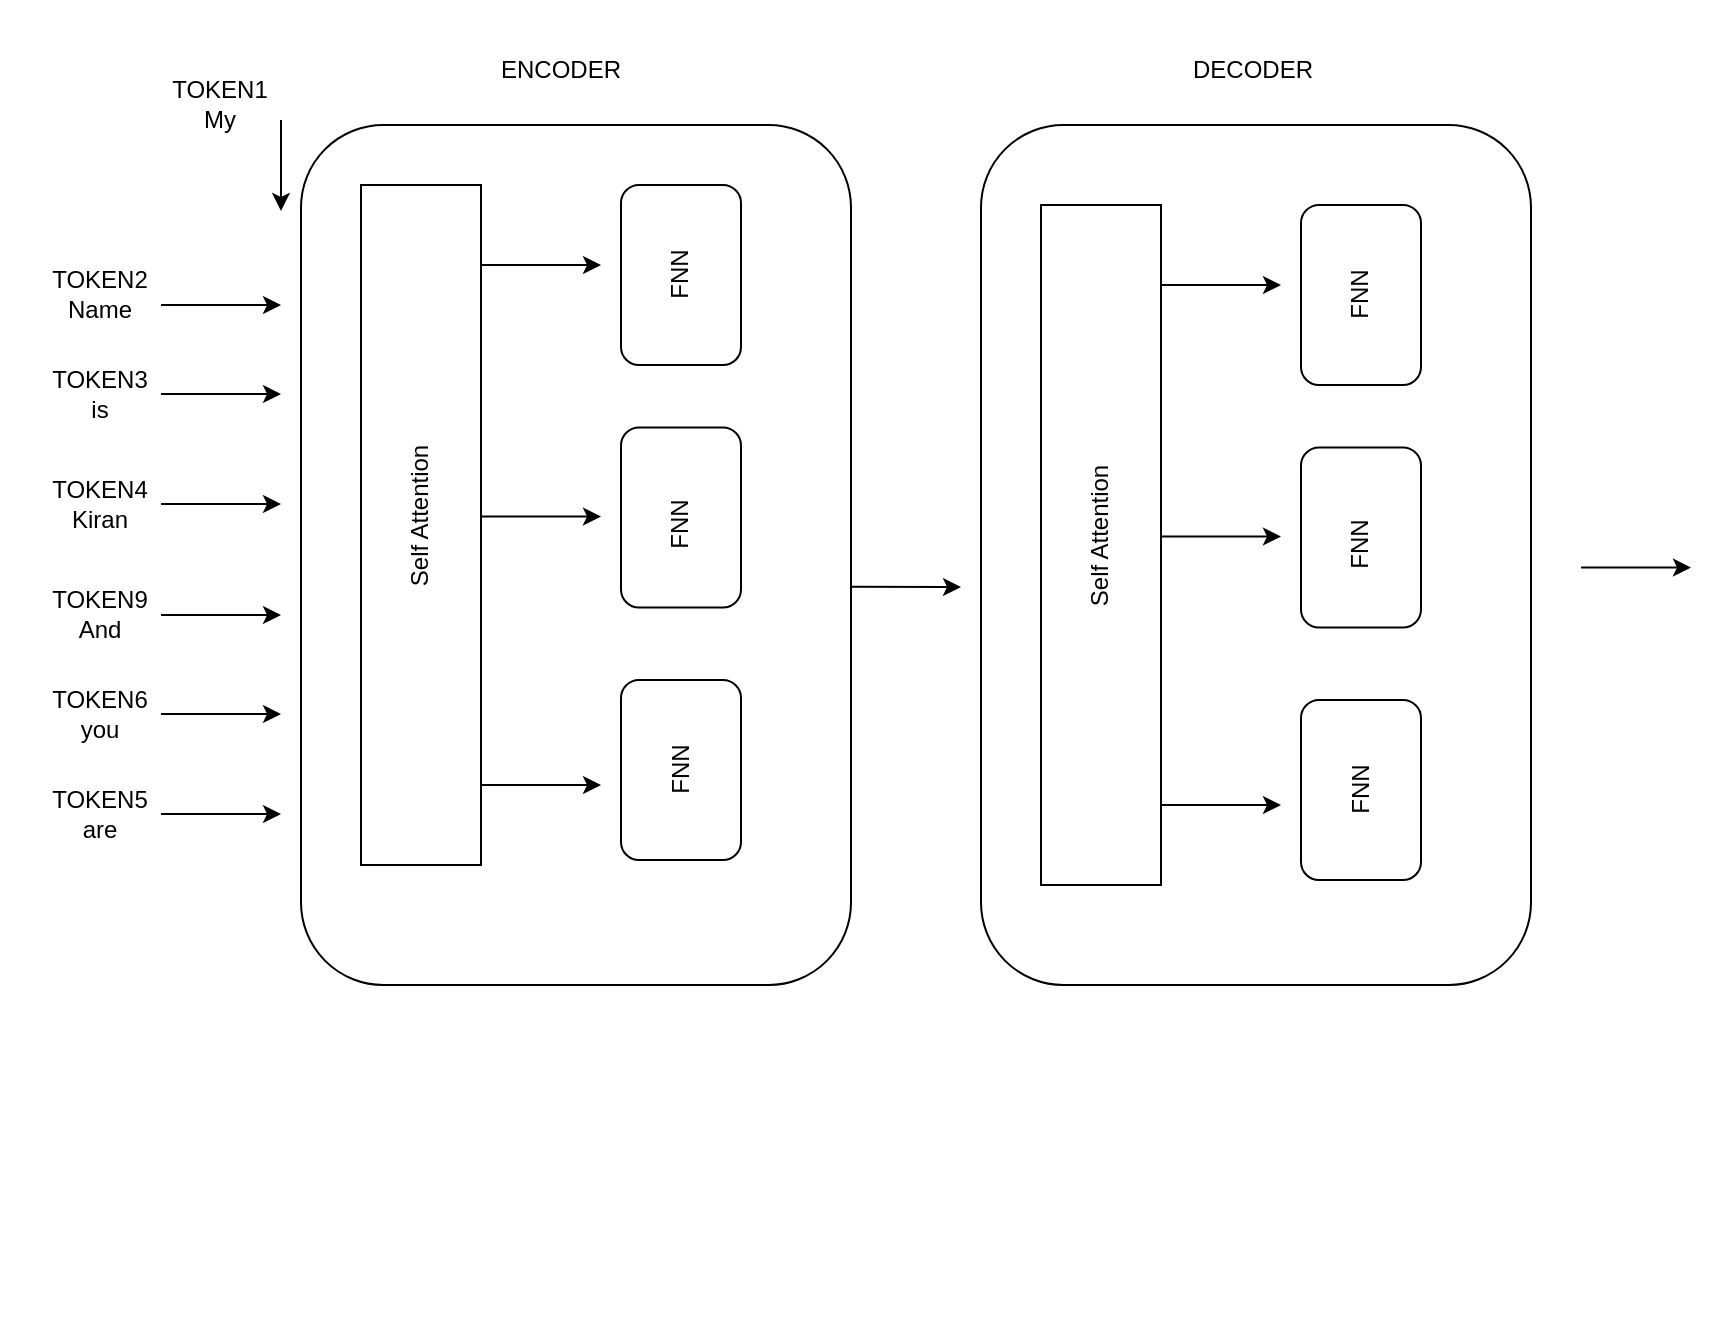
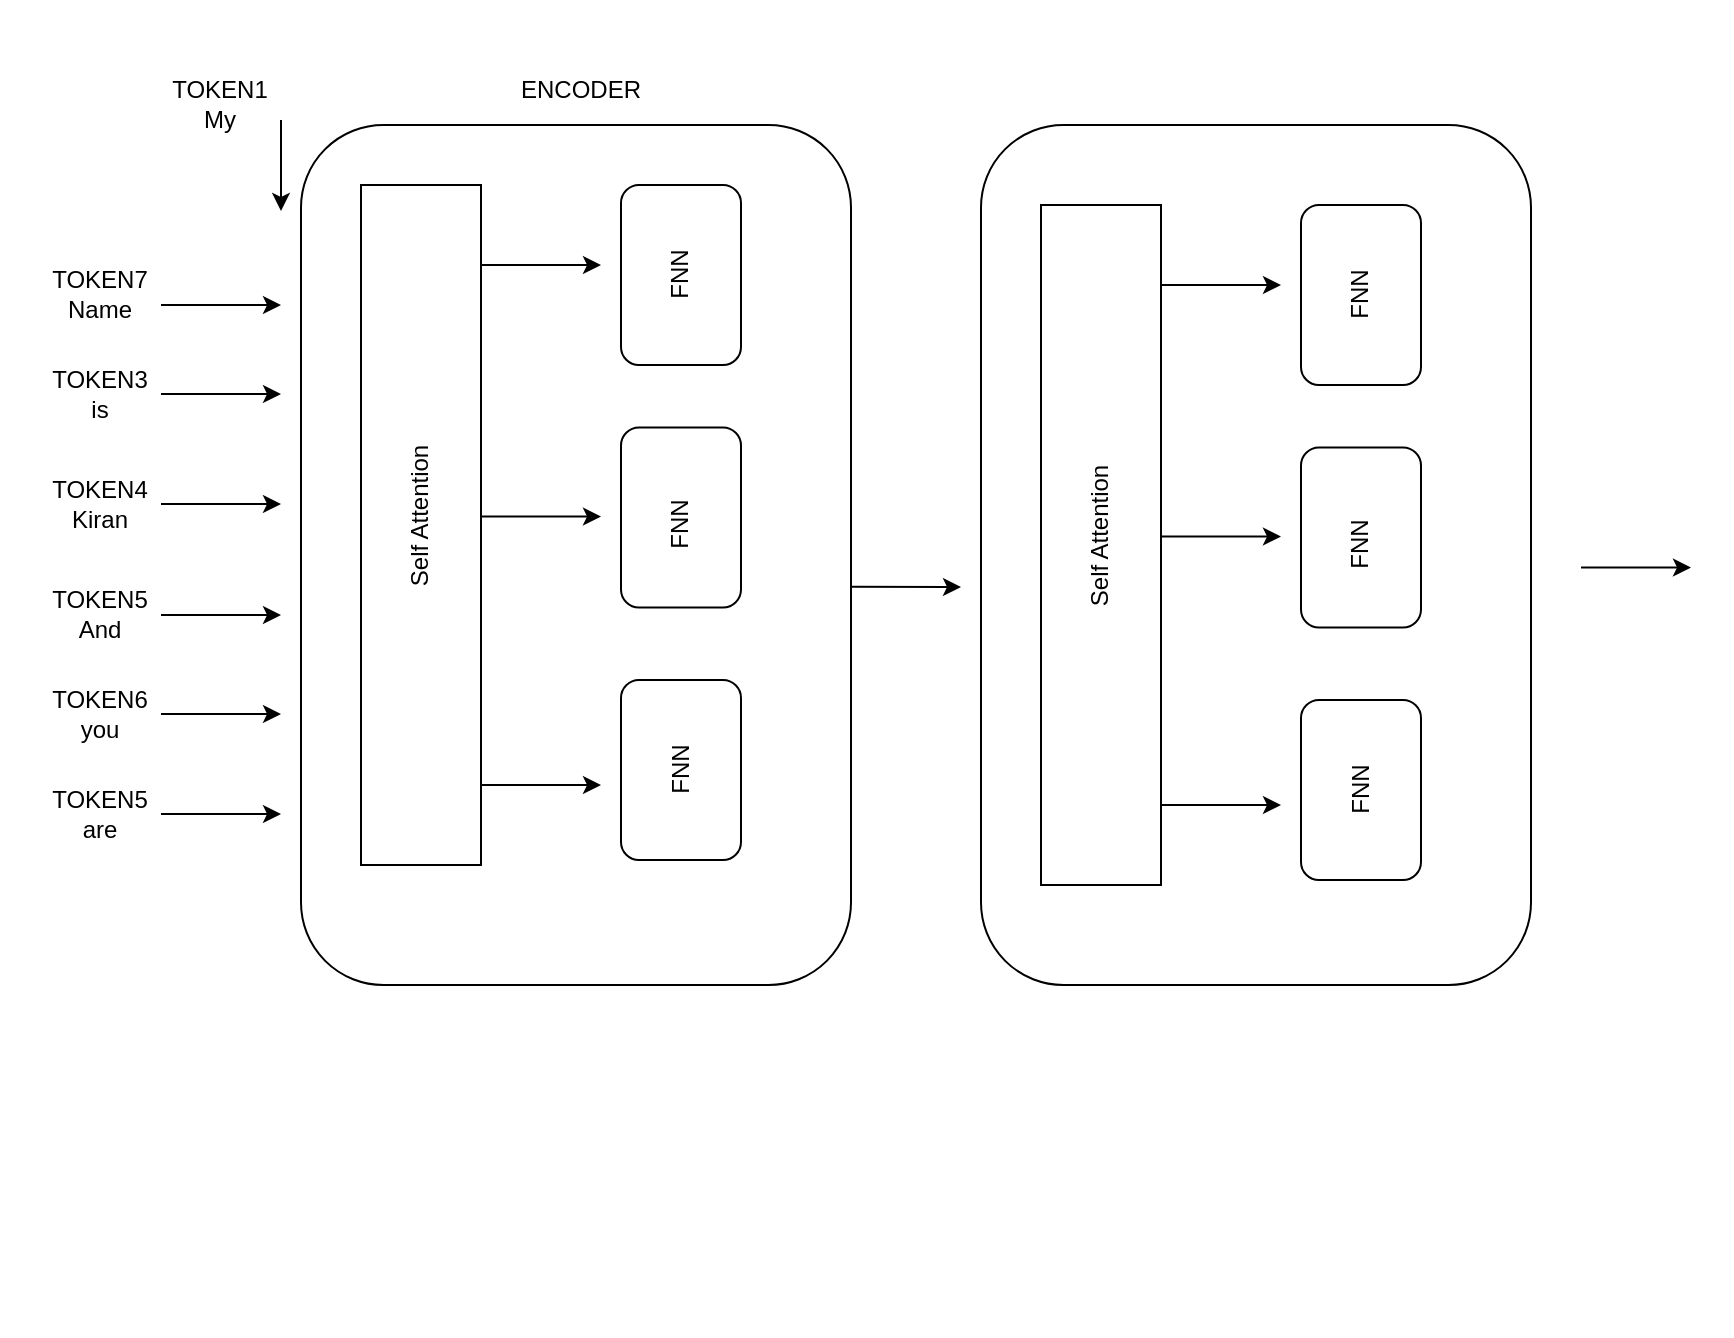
(561, 71) -> (581, 91)
(1254, 71) -> none
(101, 295) -> (101, 295)
(101, 615) -> (101, 615)
